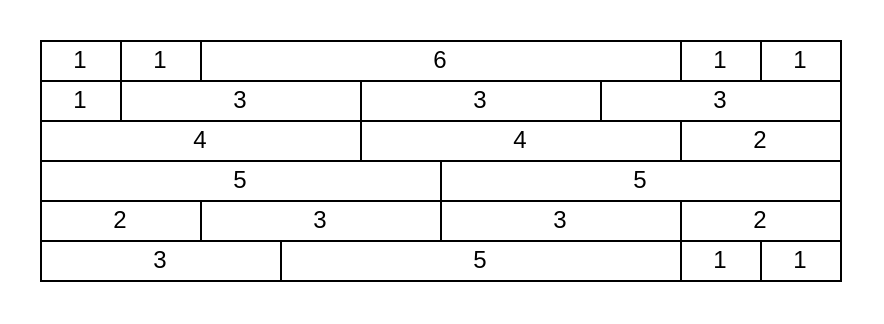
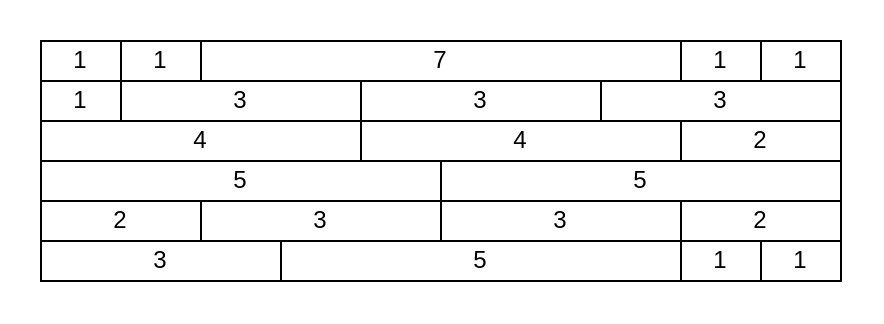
(441, 61) -> (441, 61)
